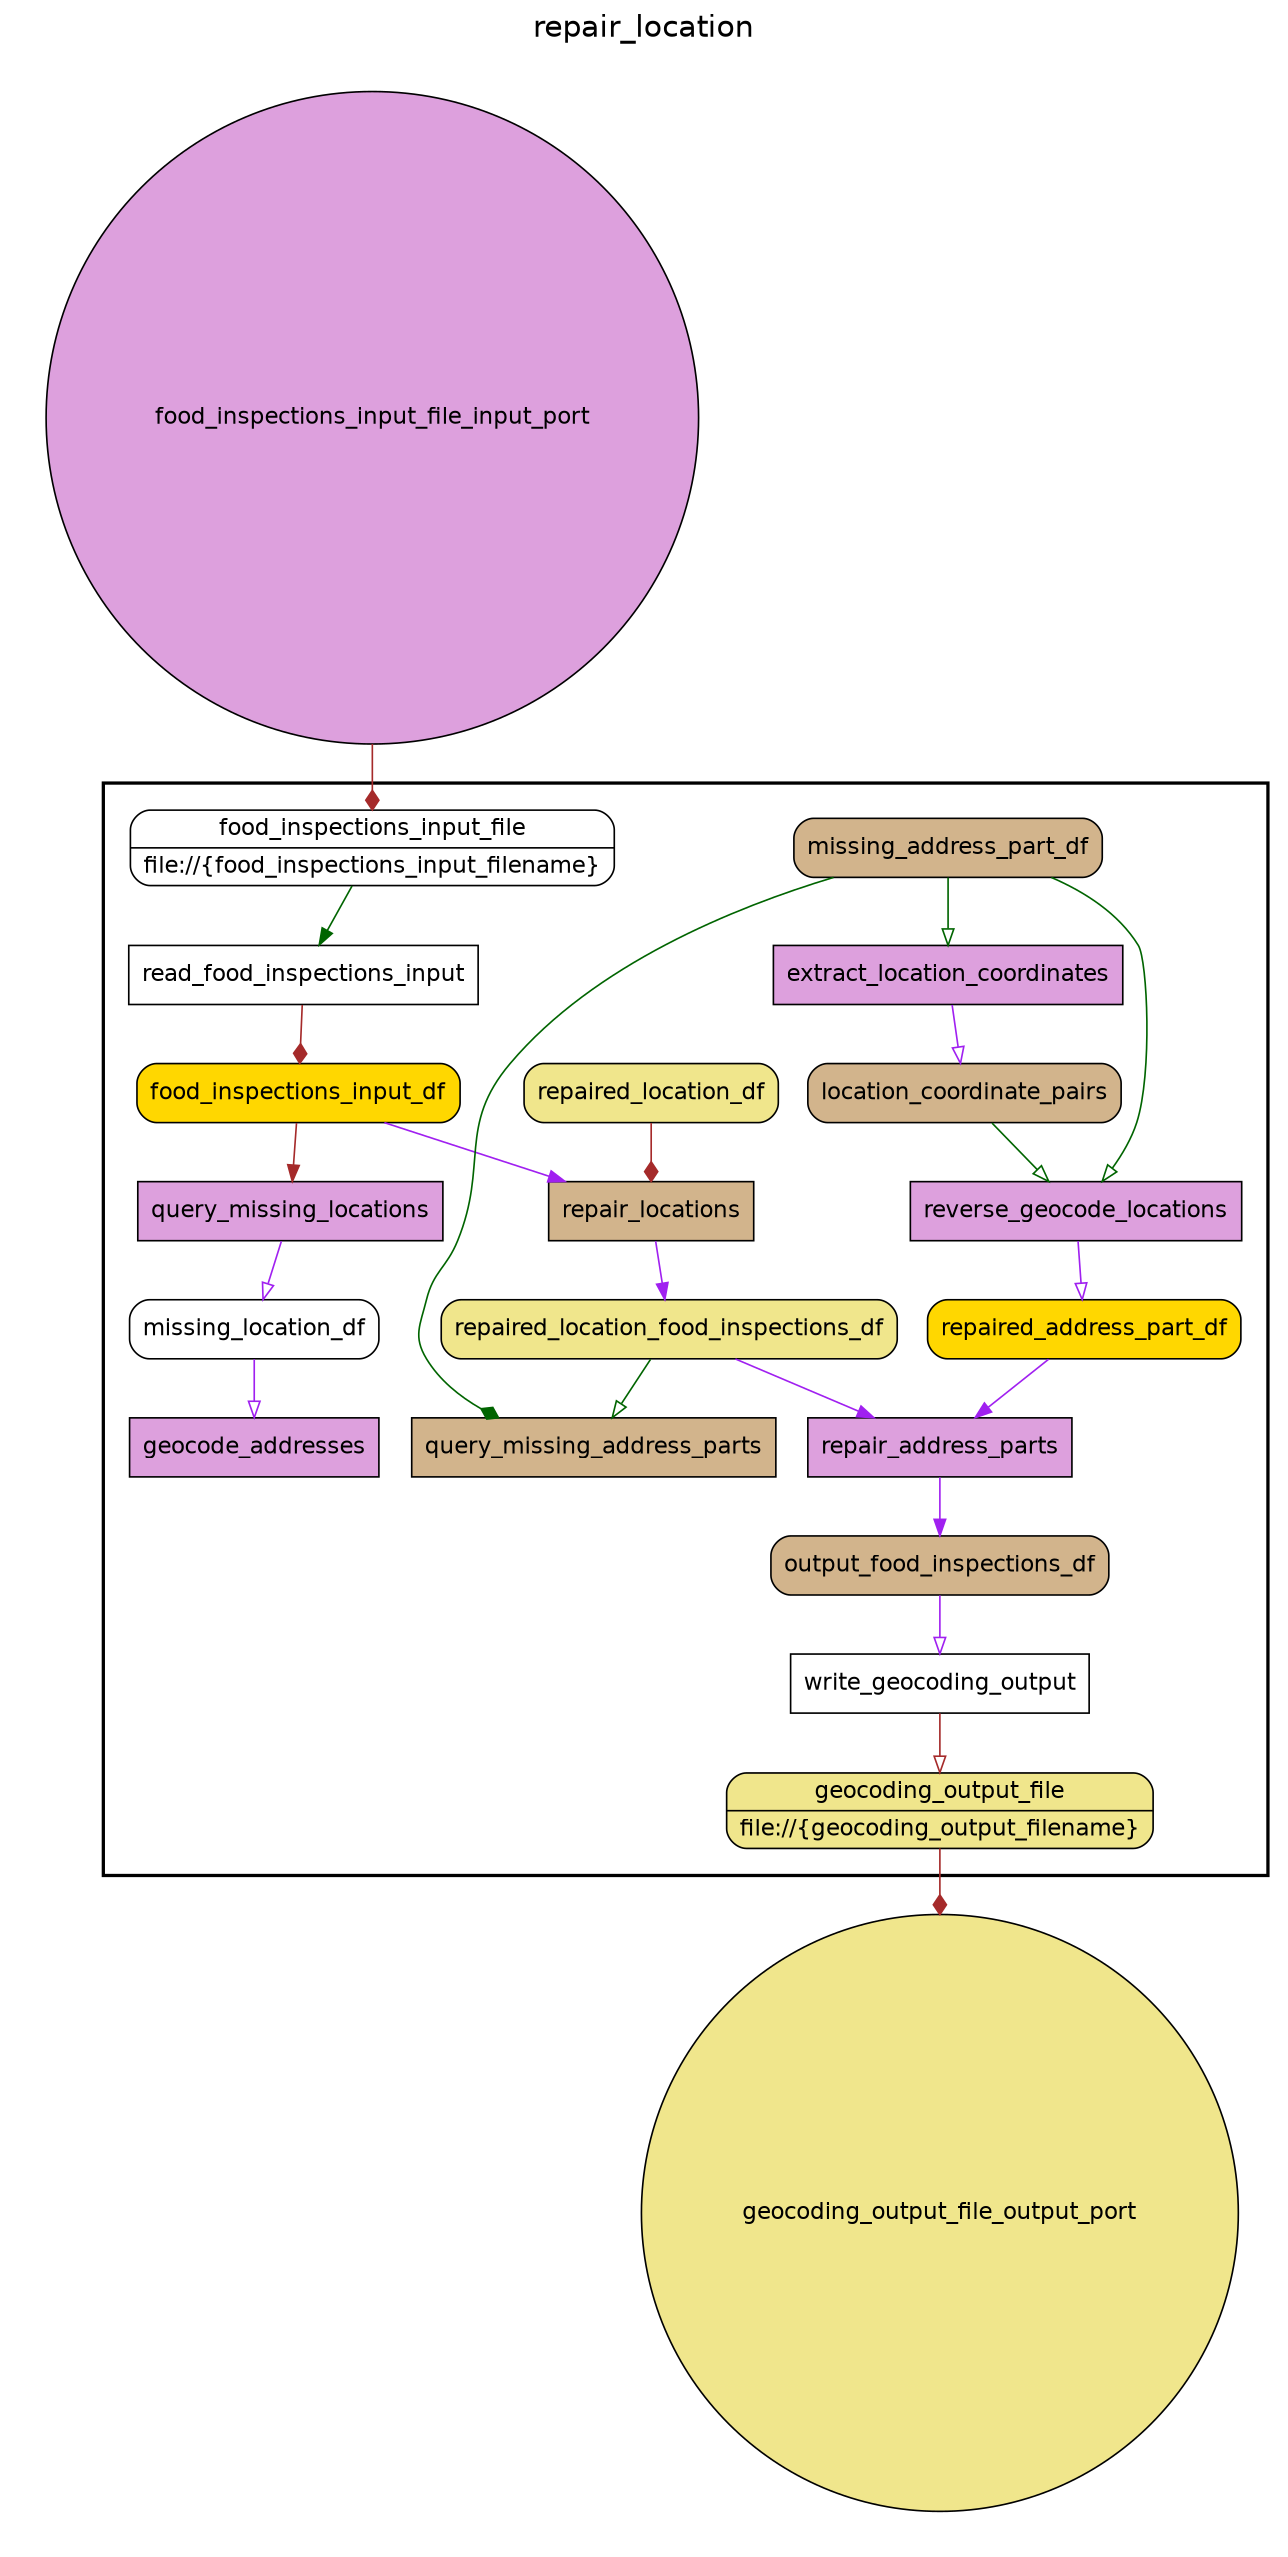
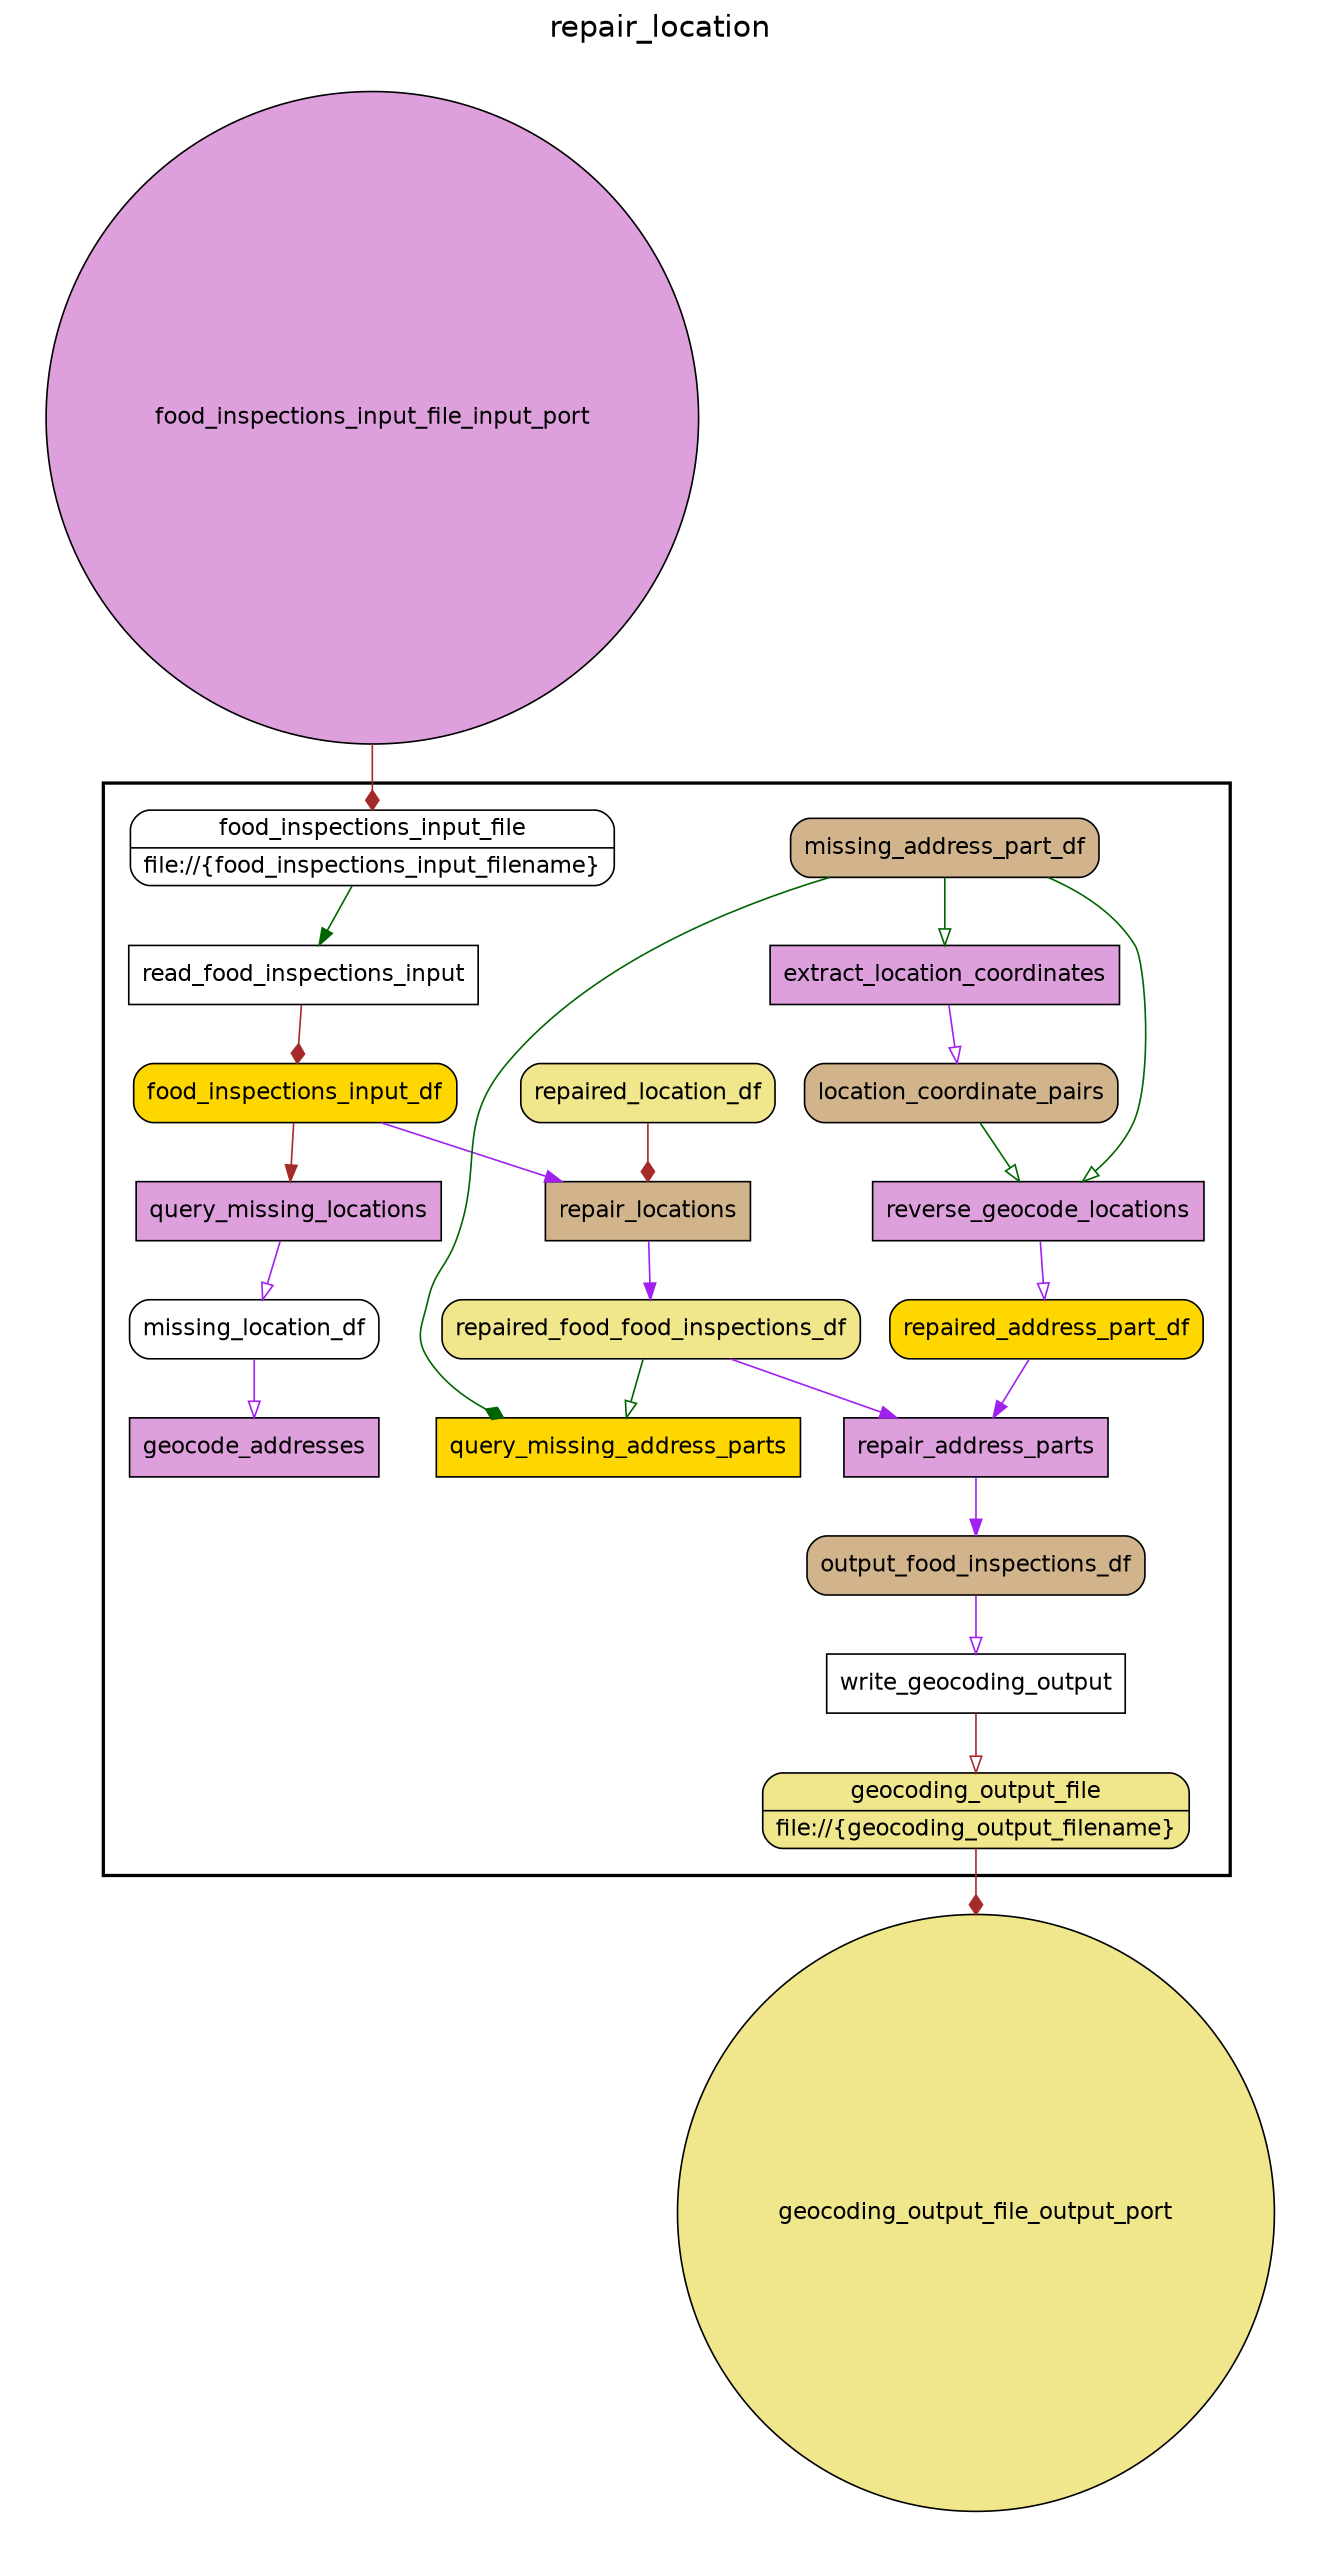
(669, 1329) -> (651, 1329)
(594, 1447) -> (618, 1447)
